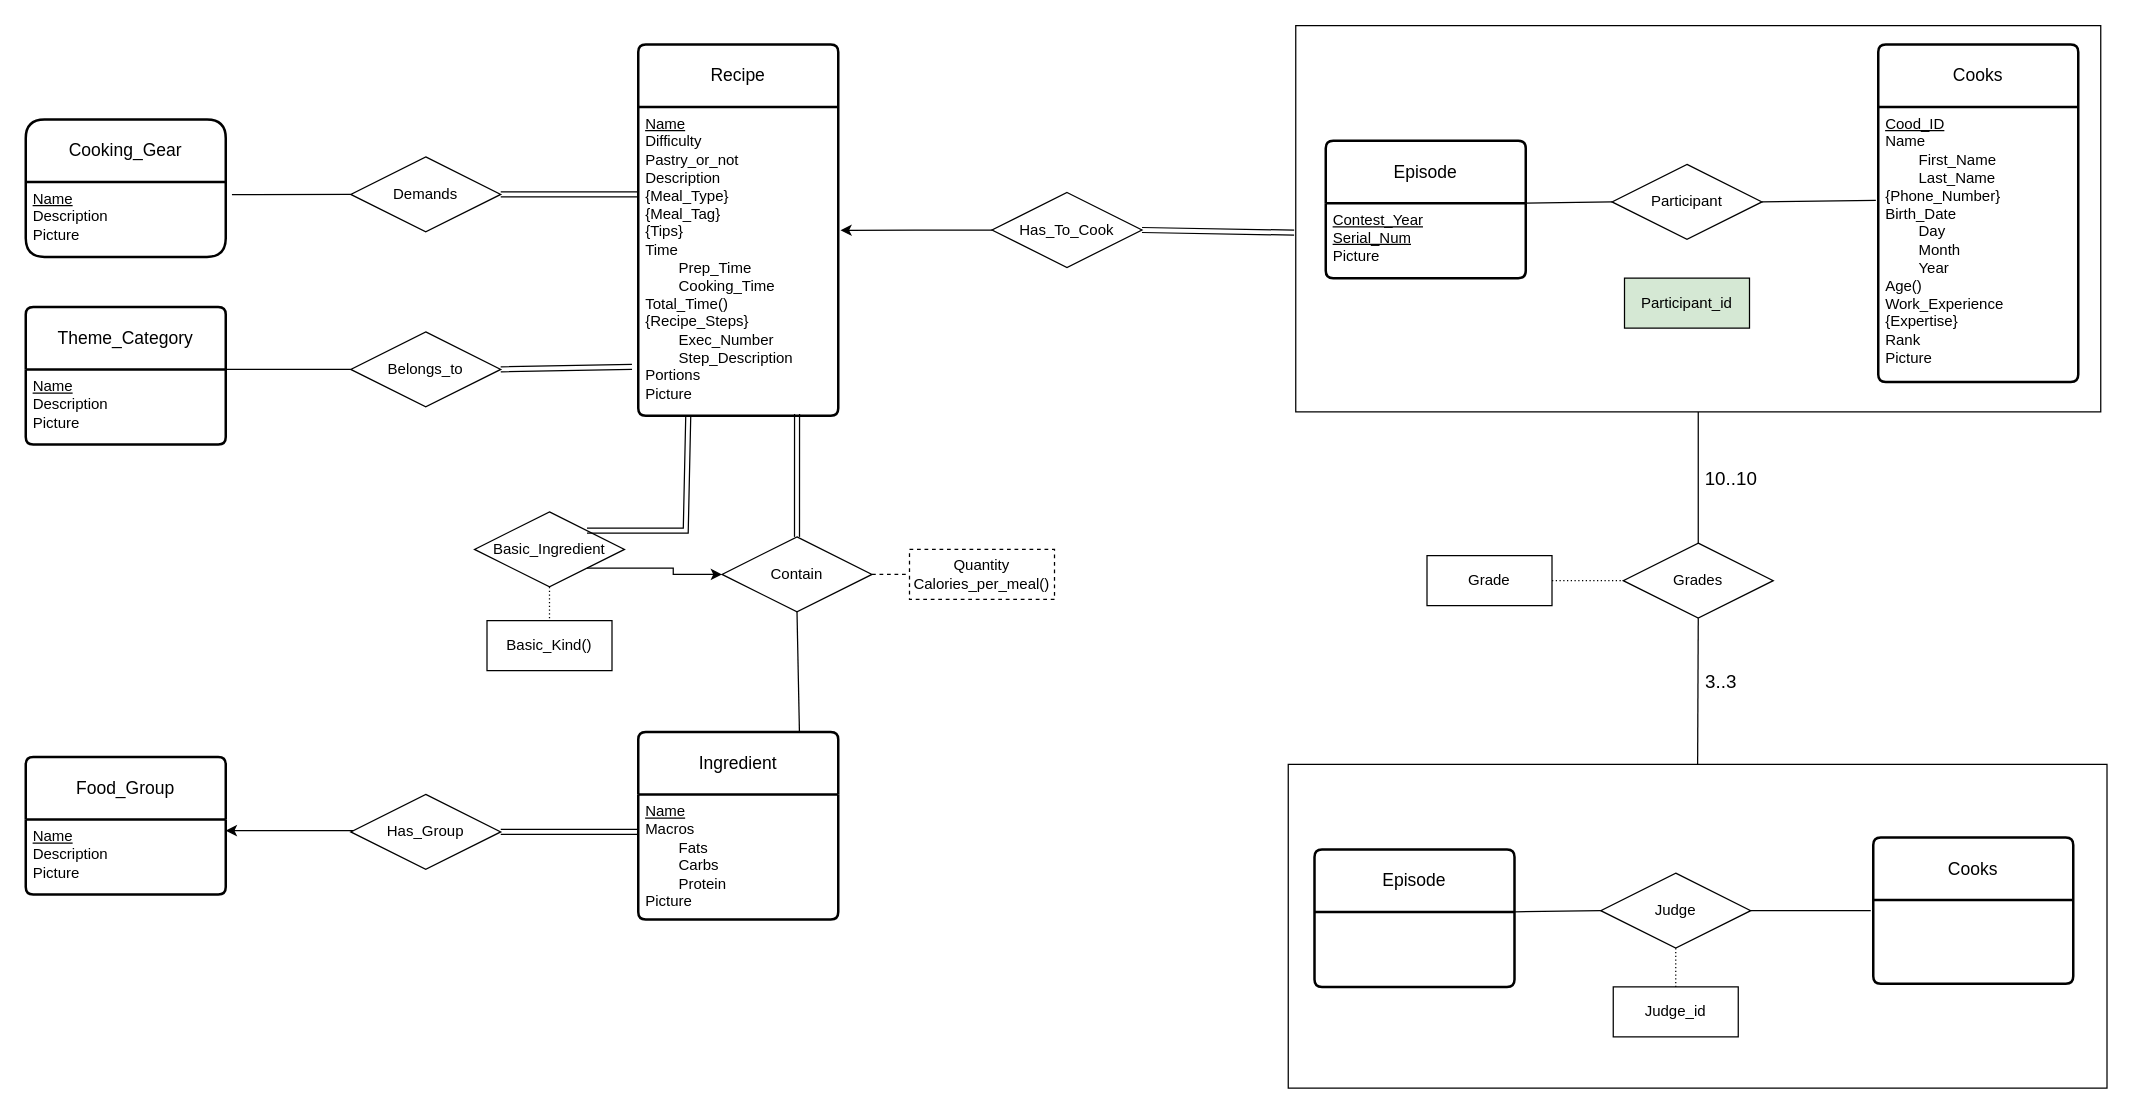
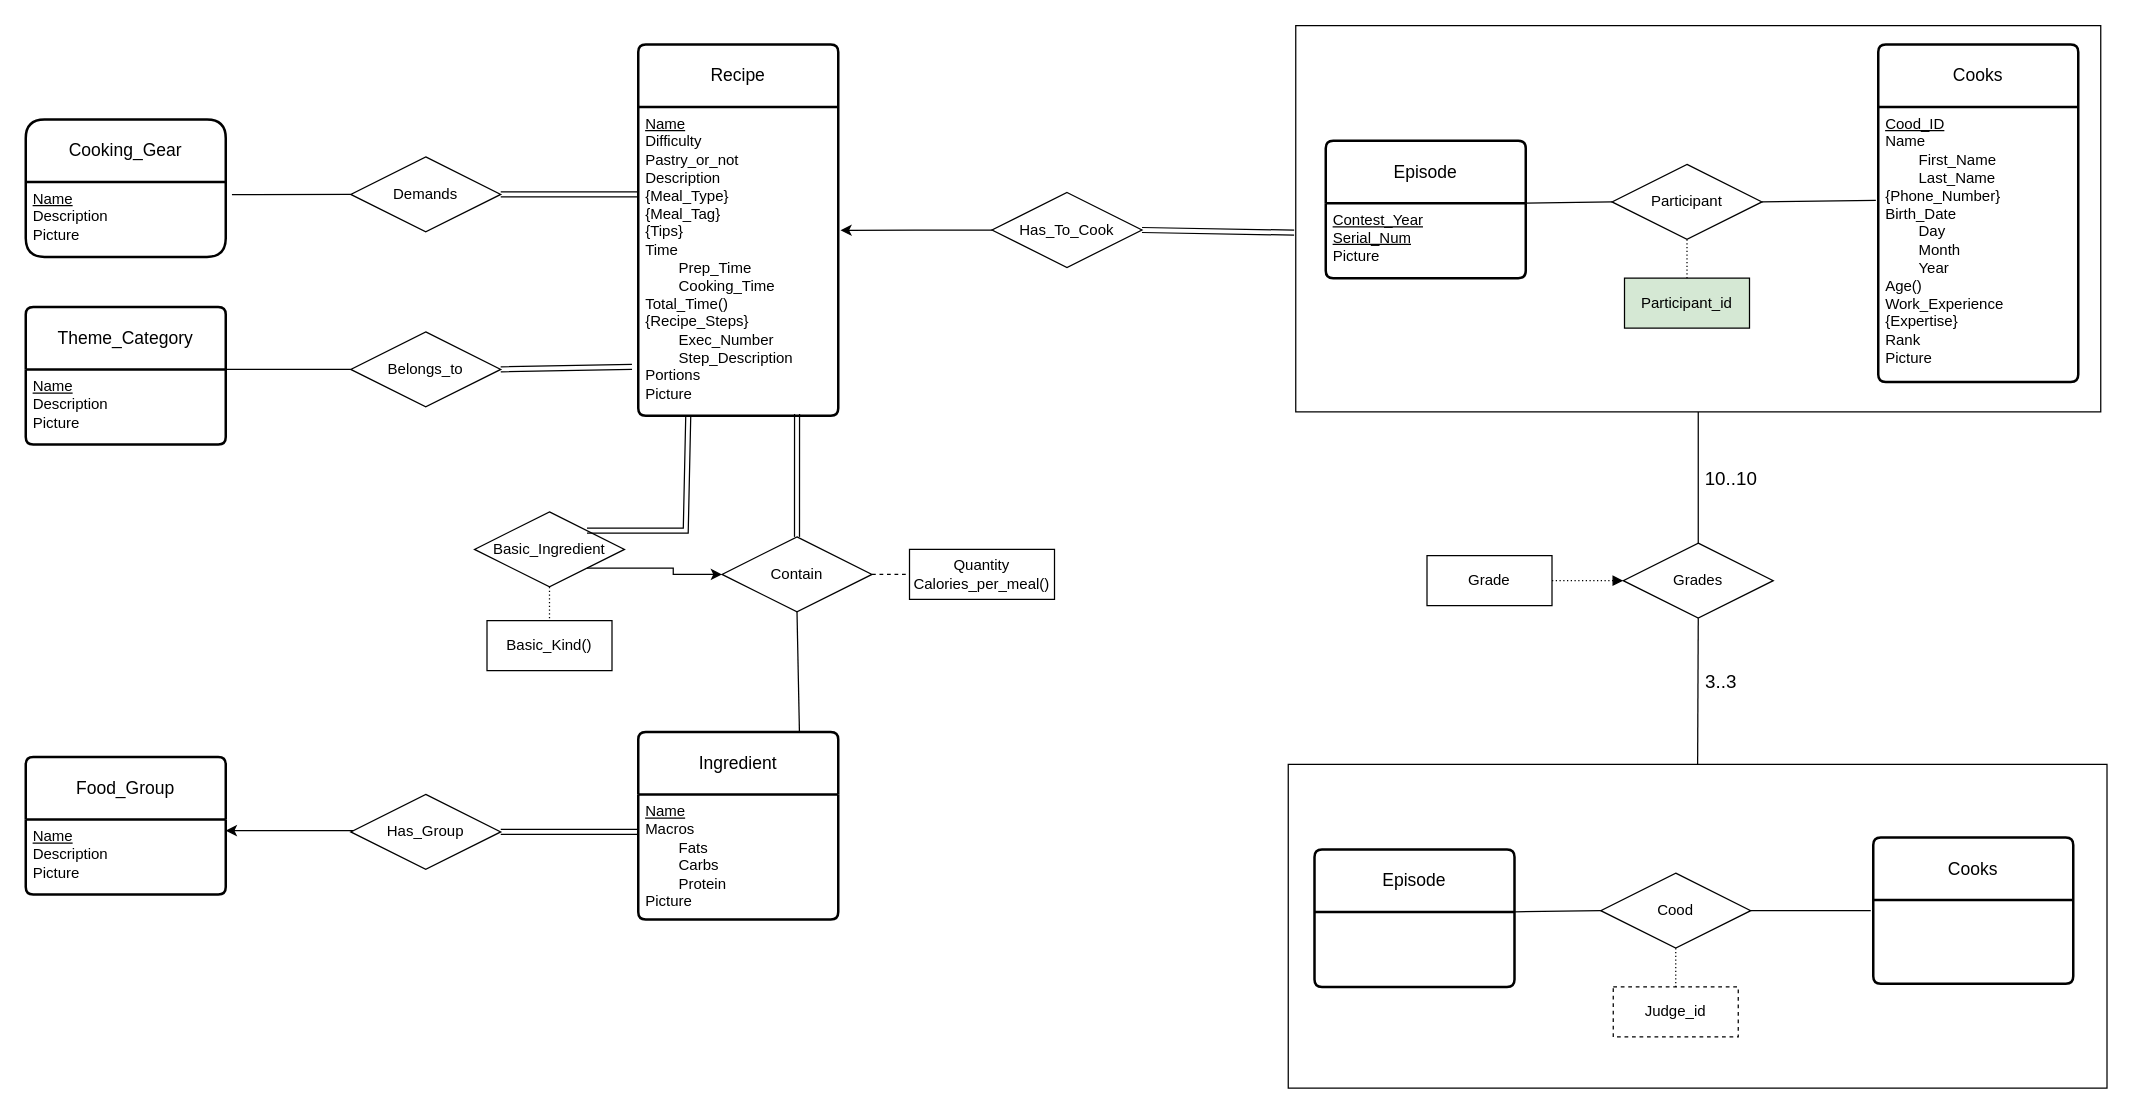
none -> (1687, 258)
(982, 574) -> (982, 574)
(1616, 581) -> (1611, 581)
(1676, 911) -> (1676, 911)
(1676, 1012) -> (1676, 1012)
